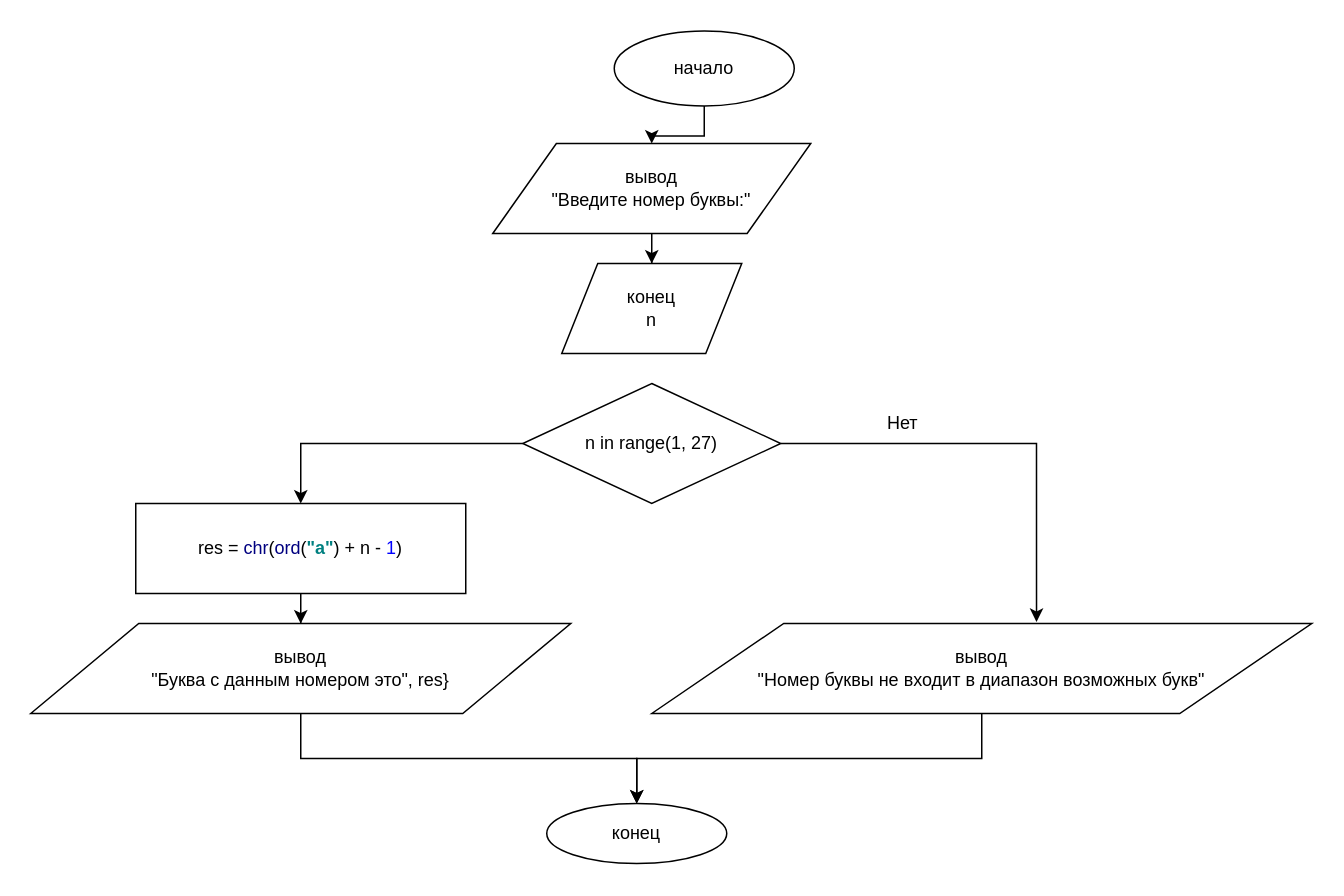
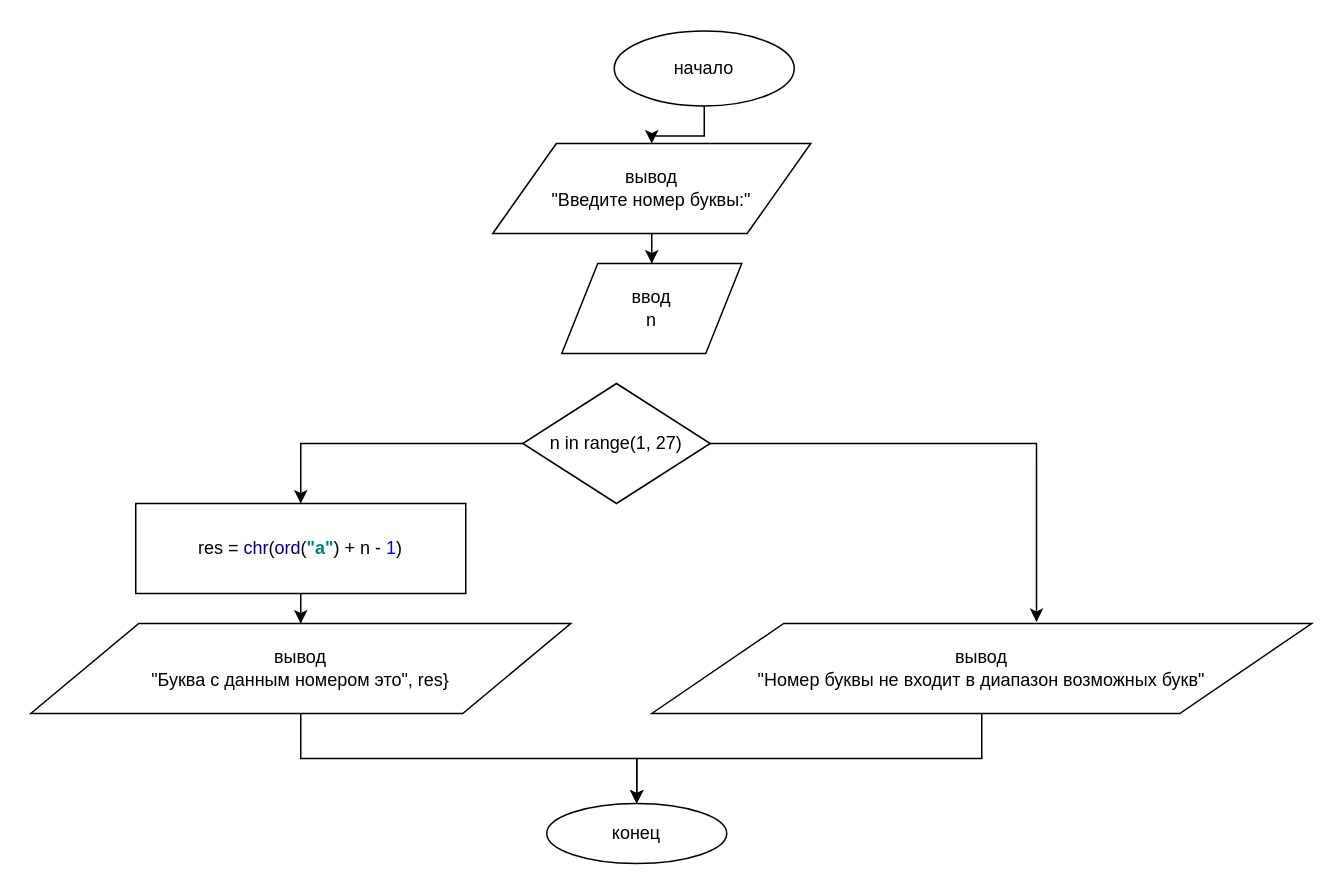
(652, 308) -> (652, 308)
(902, 424) -> none
(652, 443) -> (617, 443)
